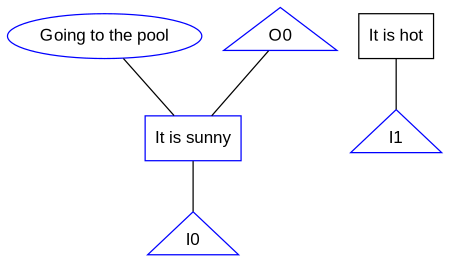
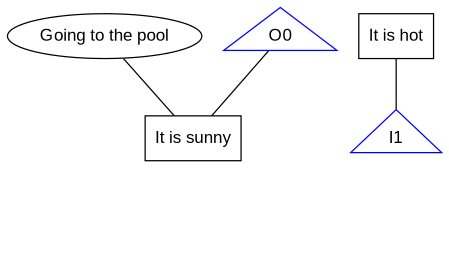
(105, 36) -> (105, 36)
(193, 138) -> (193, 138)
(193, 240) -> none
